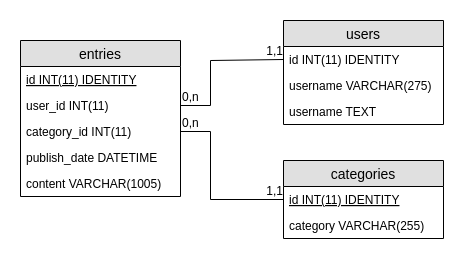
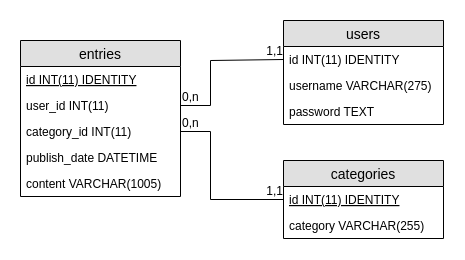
(331, 112) -> (331, 112)
